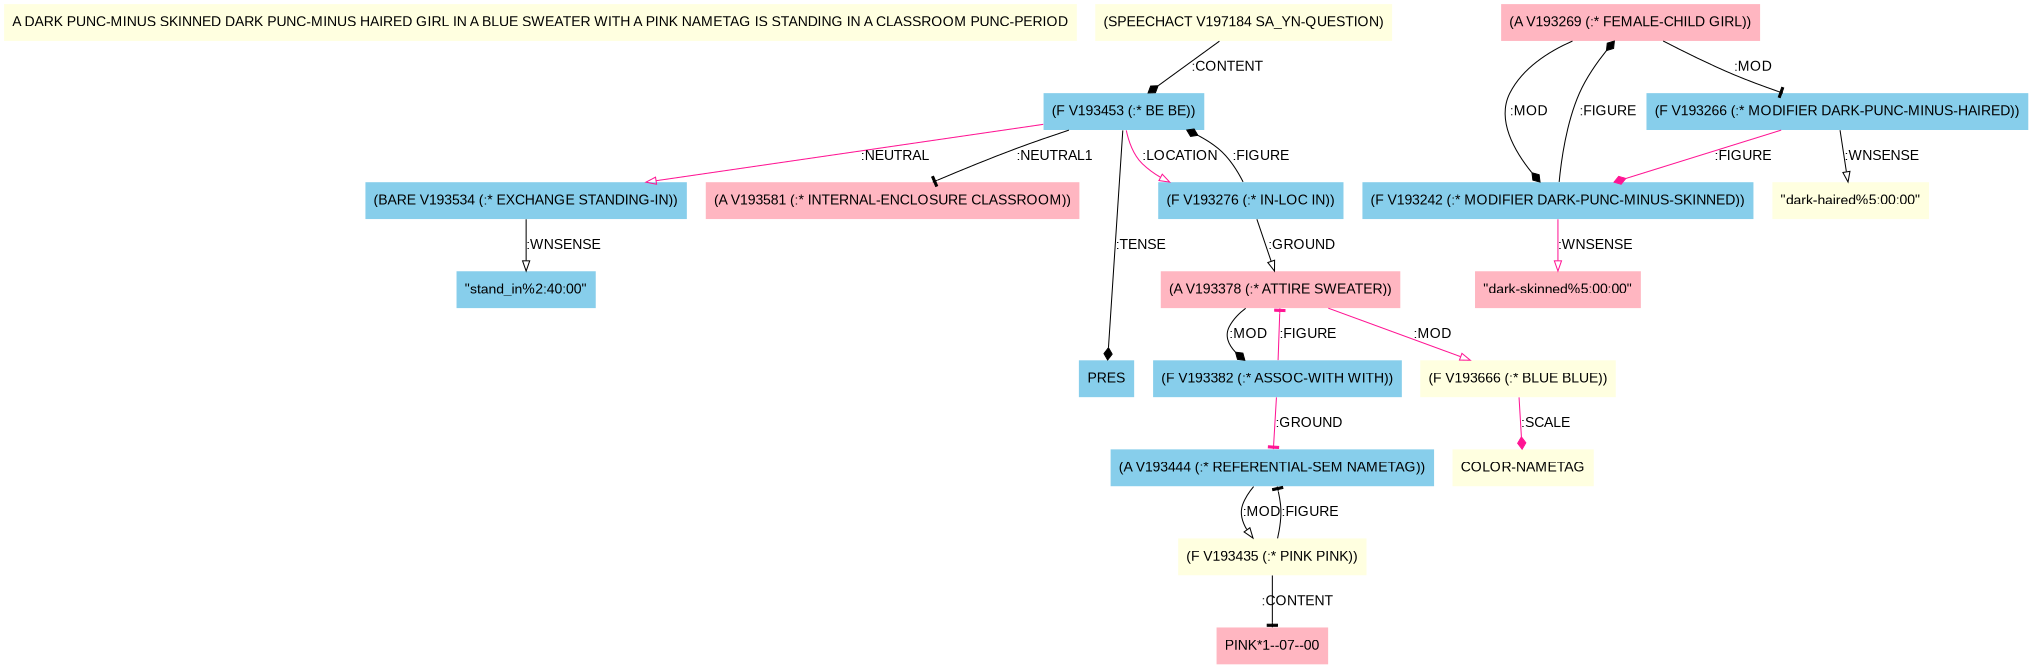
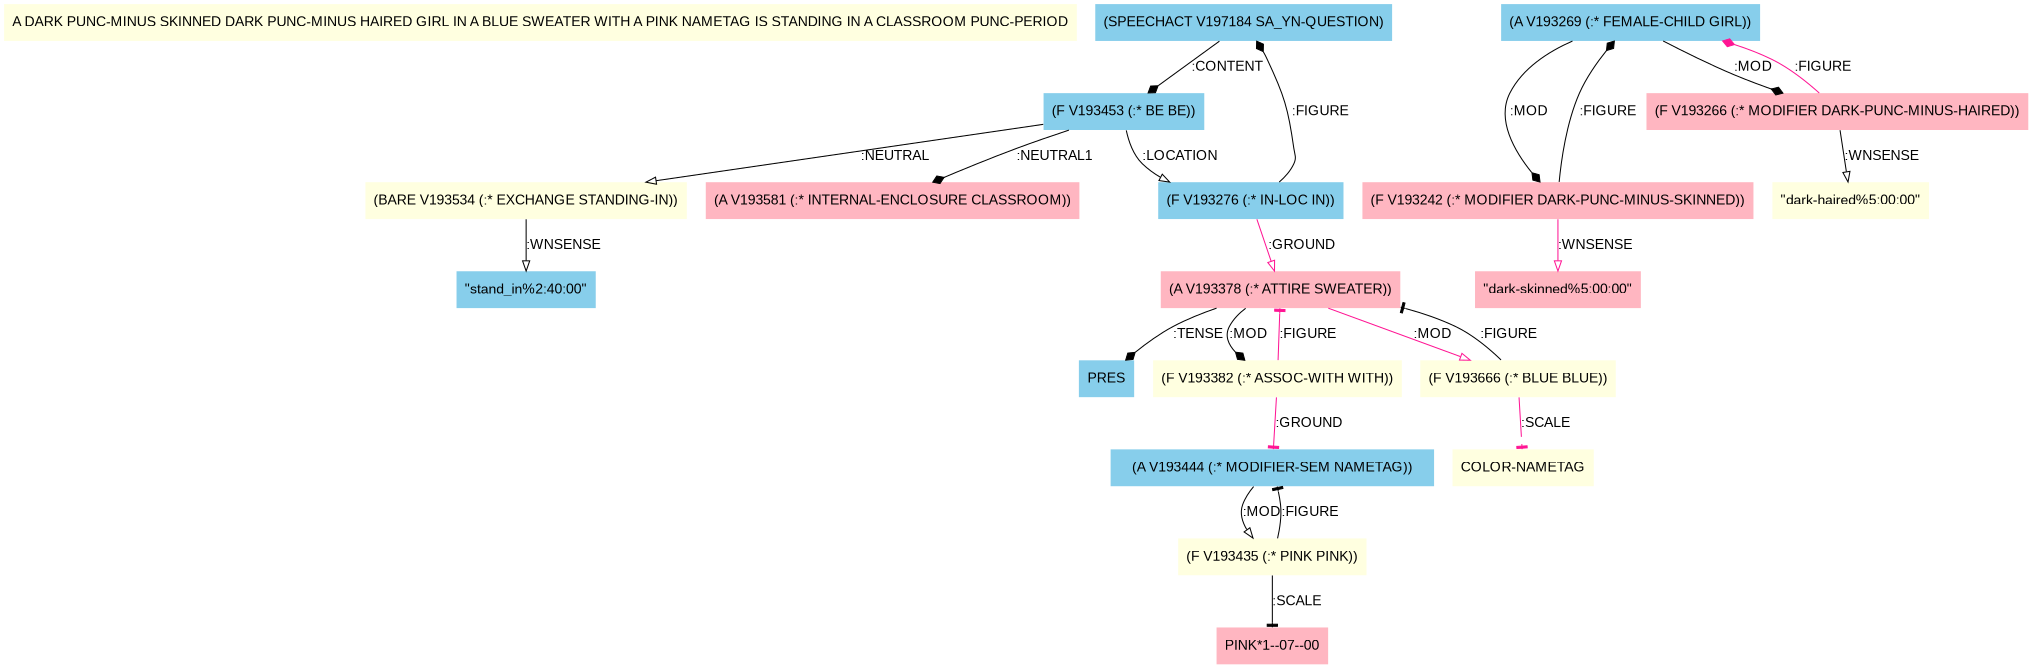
(1244, 23) -> (1244, 23)
(1631, 23) -> (1631, 23)
(1720, 68) -> (1720, 68)
(1837, 112) -> (1837, 112)
(850, 153) -> (850, 153)
(1003, 154) -> (1003, 154)
(1703, 154) -> (1780, 64)
(1225, 155) -> (1289, 118)
(1138, 158) -> (1138, 158)
(526, 201) -> (526, 201)
(1558, 201) -> (1558, 201)
(1116, 239) -> (1174, 326)
(1264, 240) -> (1264, 240)
none -> (1457, 327)
(1277, 379) -> (1277, 379)
(1520, 417) -> (1520, 417)
(1272, 468) -> (1272, 468)
(1297, 601) -> (1297, 601)
